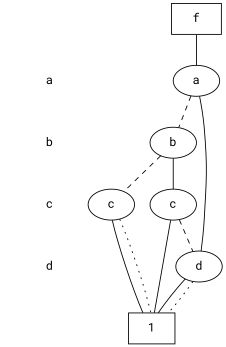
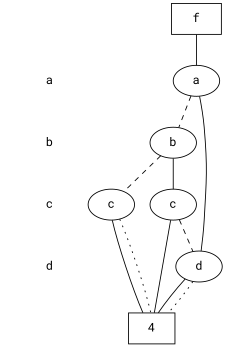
(152, 328) -> (152, 328)
